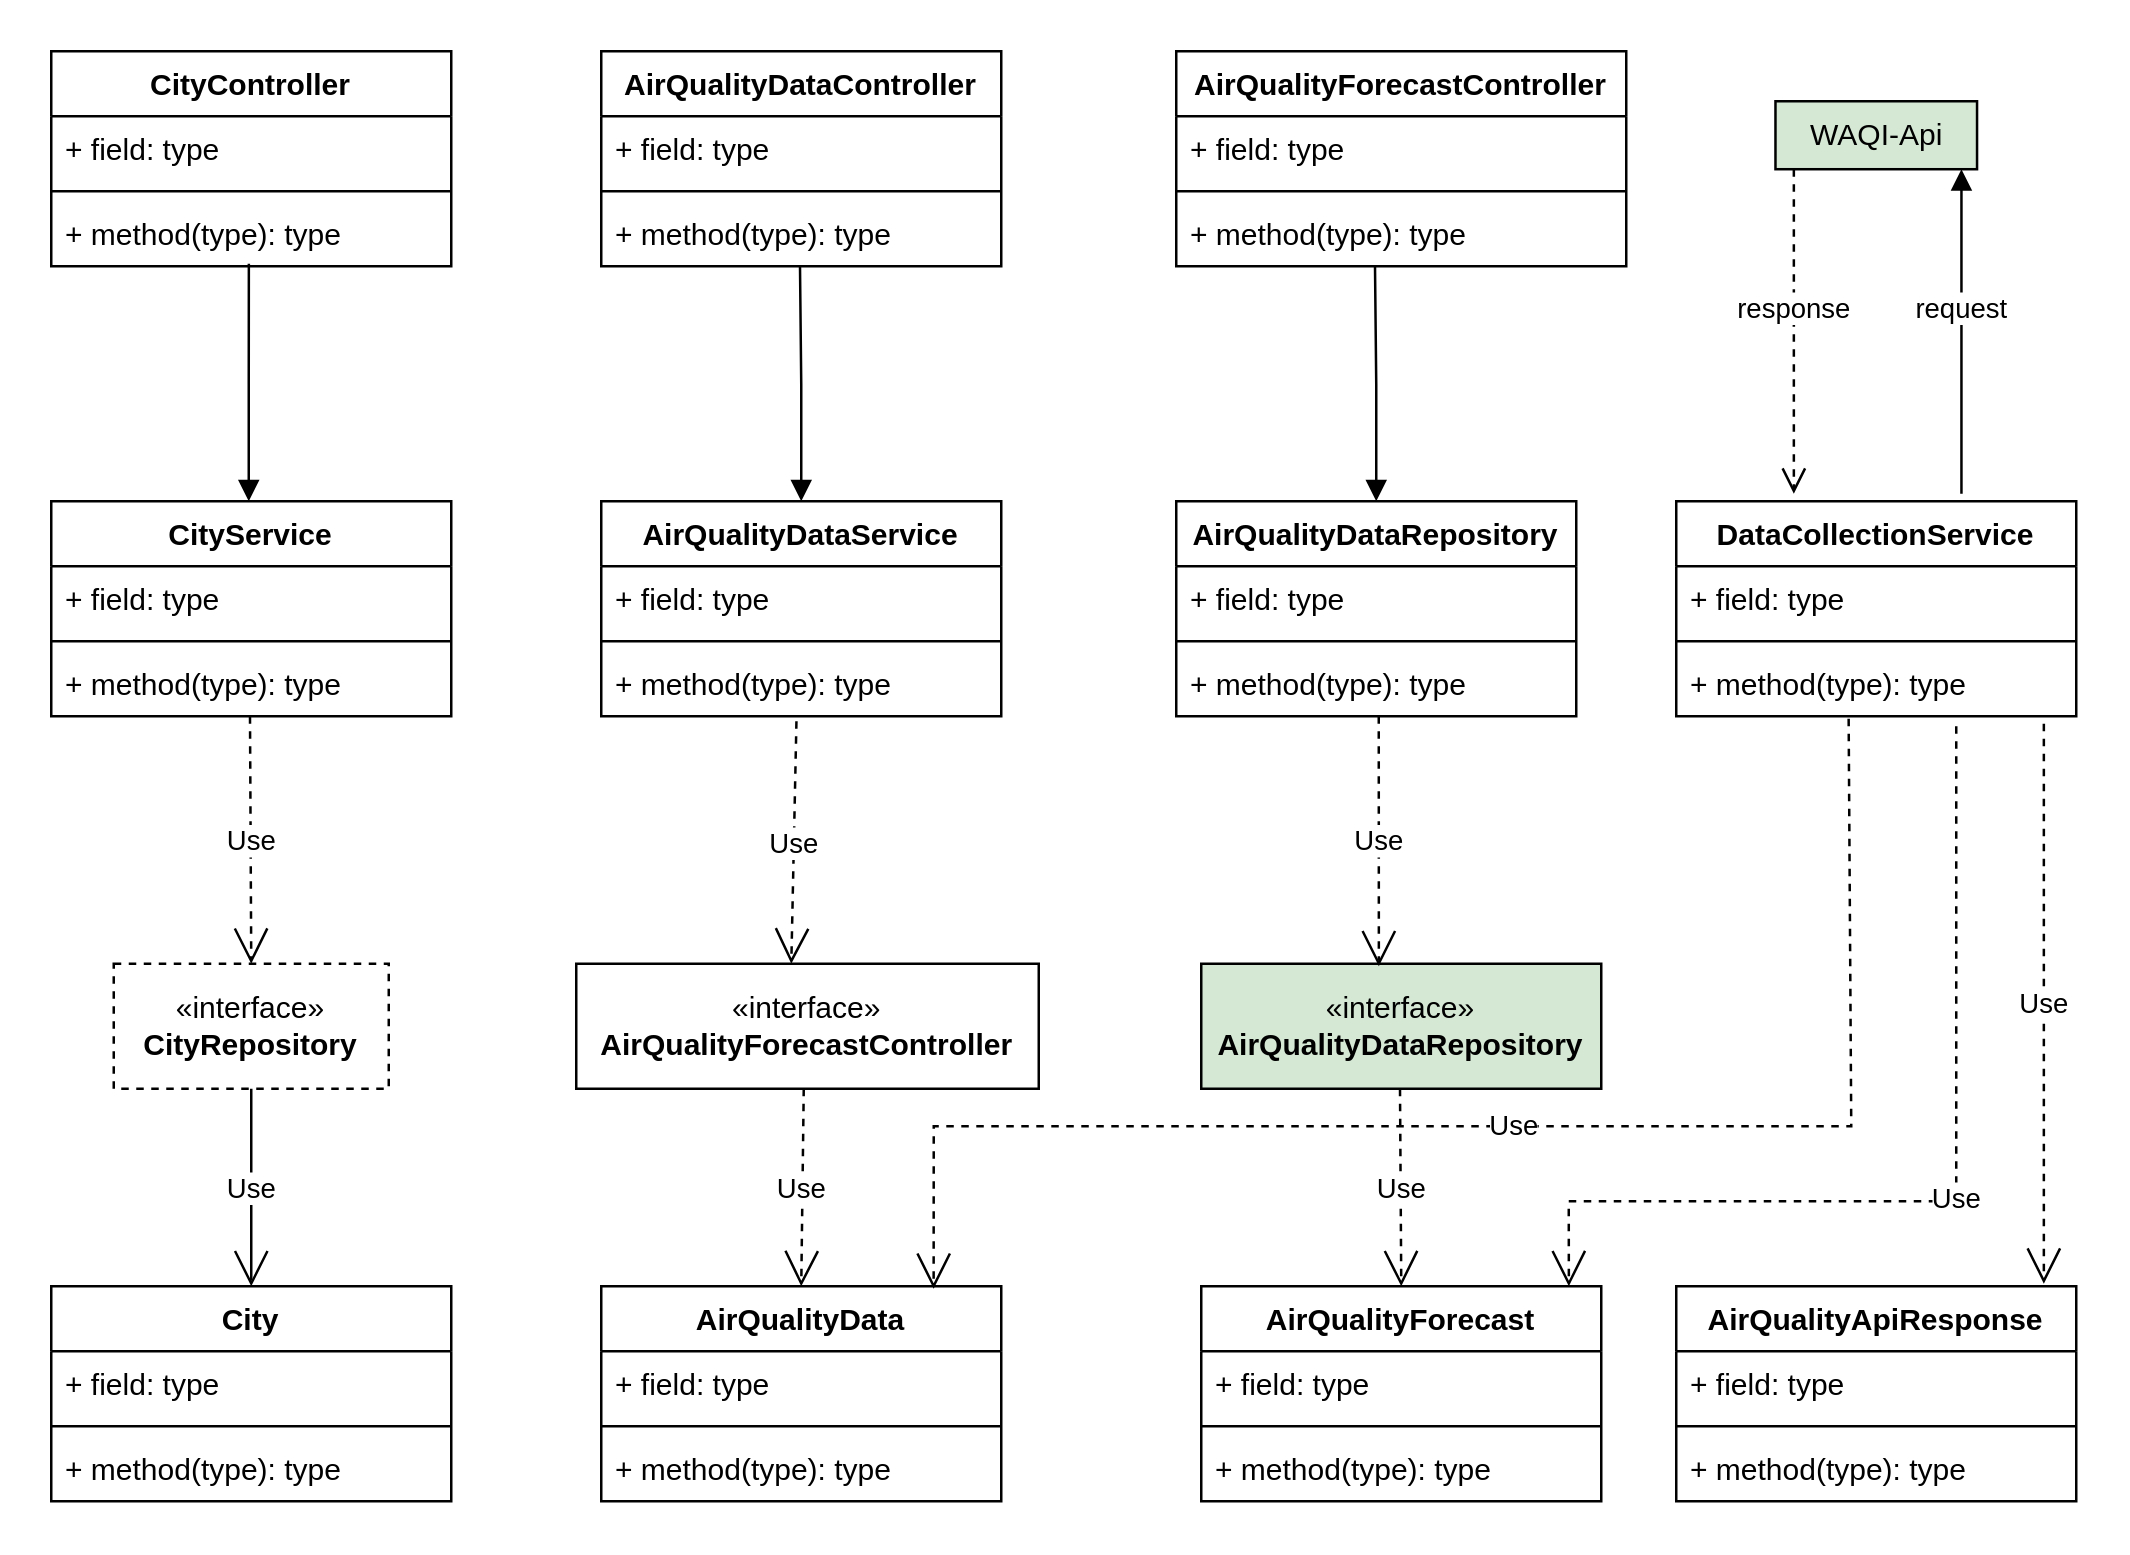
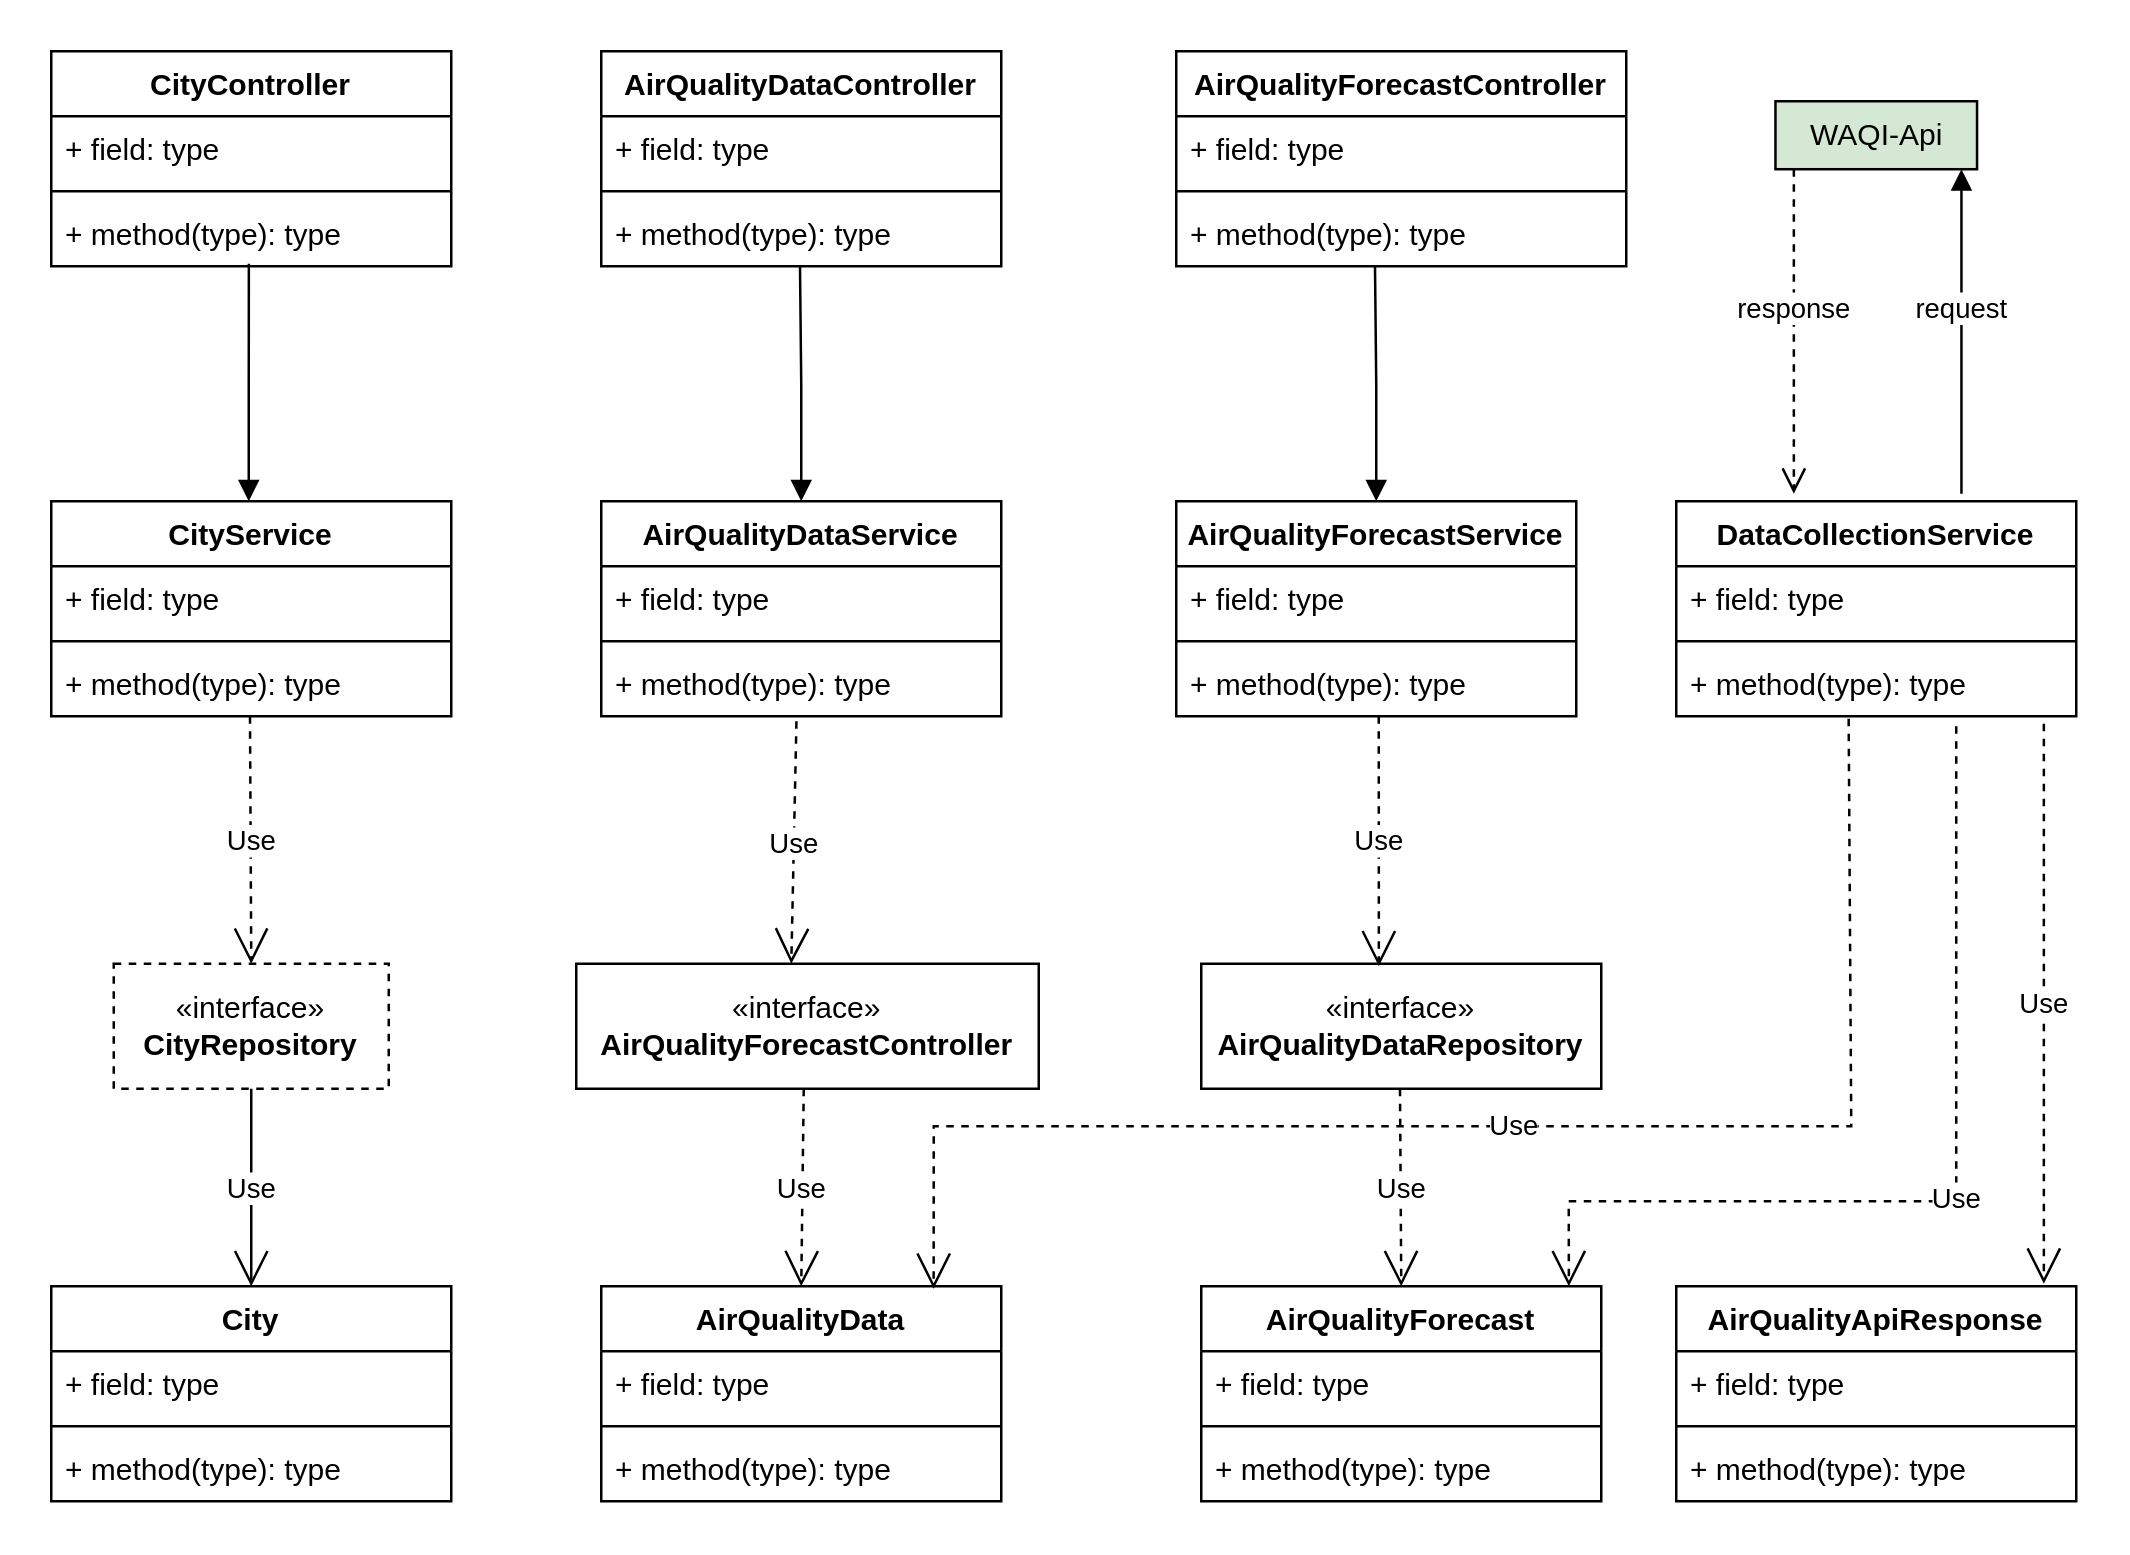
(1376, 537) -> (1376, 537)
(1401, 1026) -> (1401, 1026)
